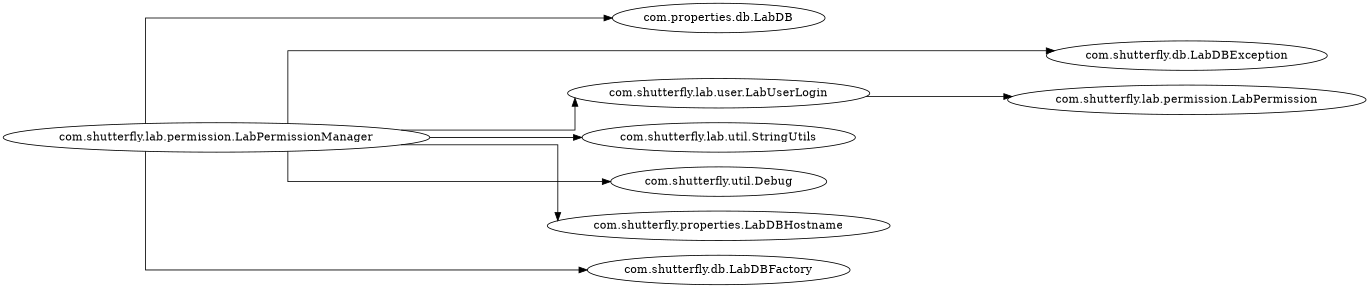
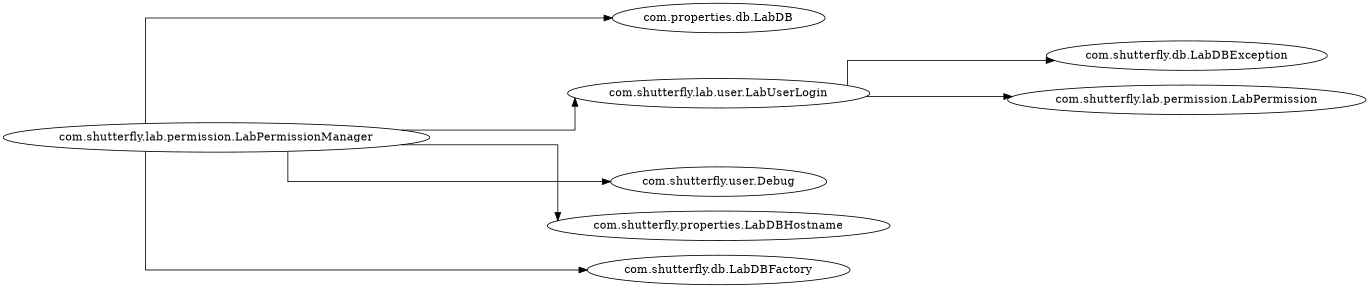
(631, 51) -> (934, 61)
(719, 137) -> none
(719, 182) -> (719, 182)
